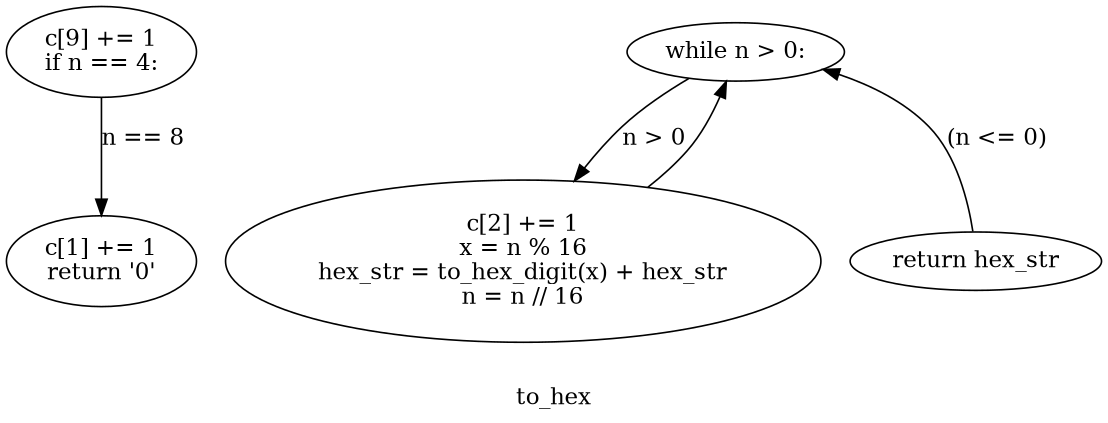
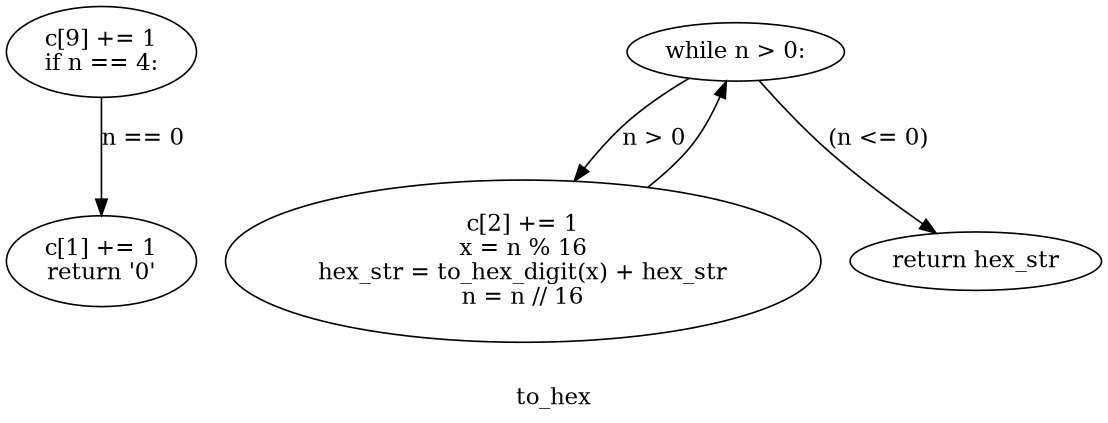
(932, 131) -> (836, 158)
(144, 139) -> (144, 139)
